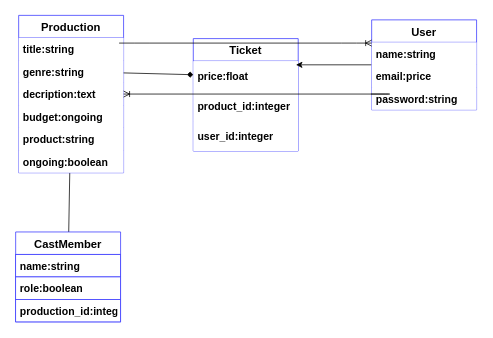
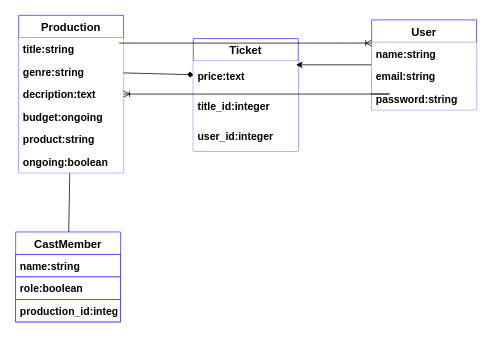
(225, 77) -> (224, 77)
(403, 77) -> (406, 77)
(246, 107) -> (237, 107)
